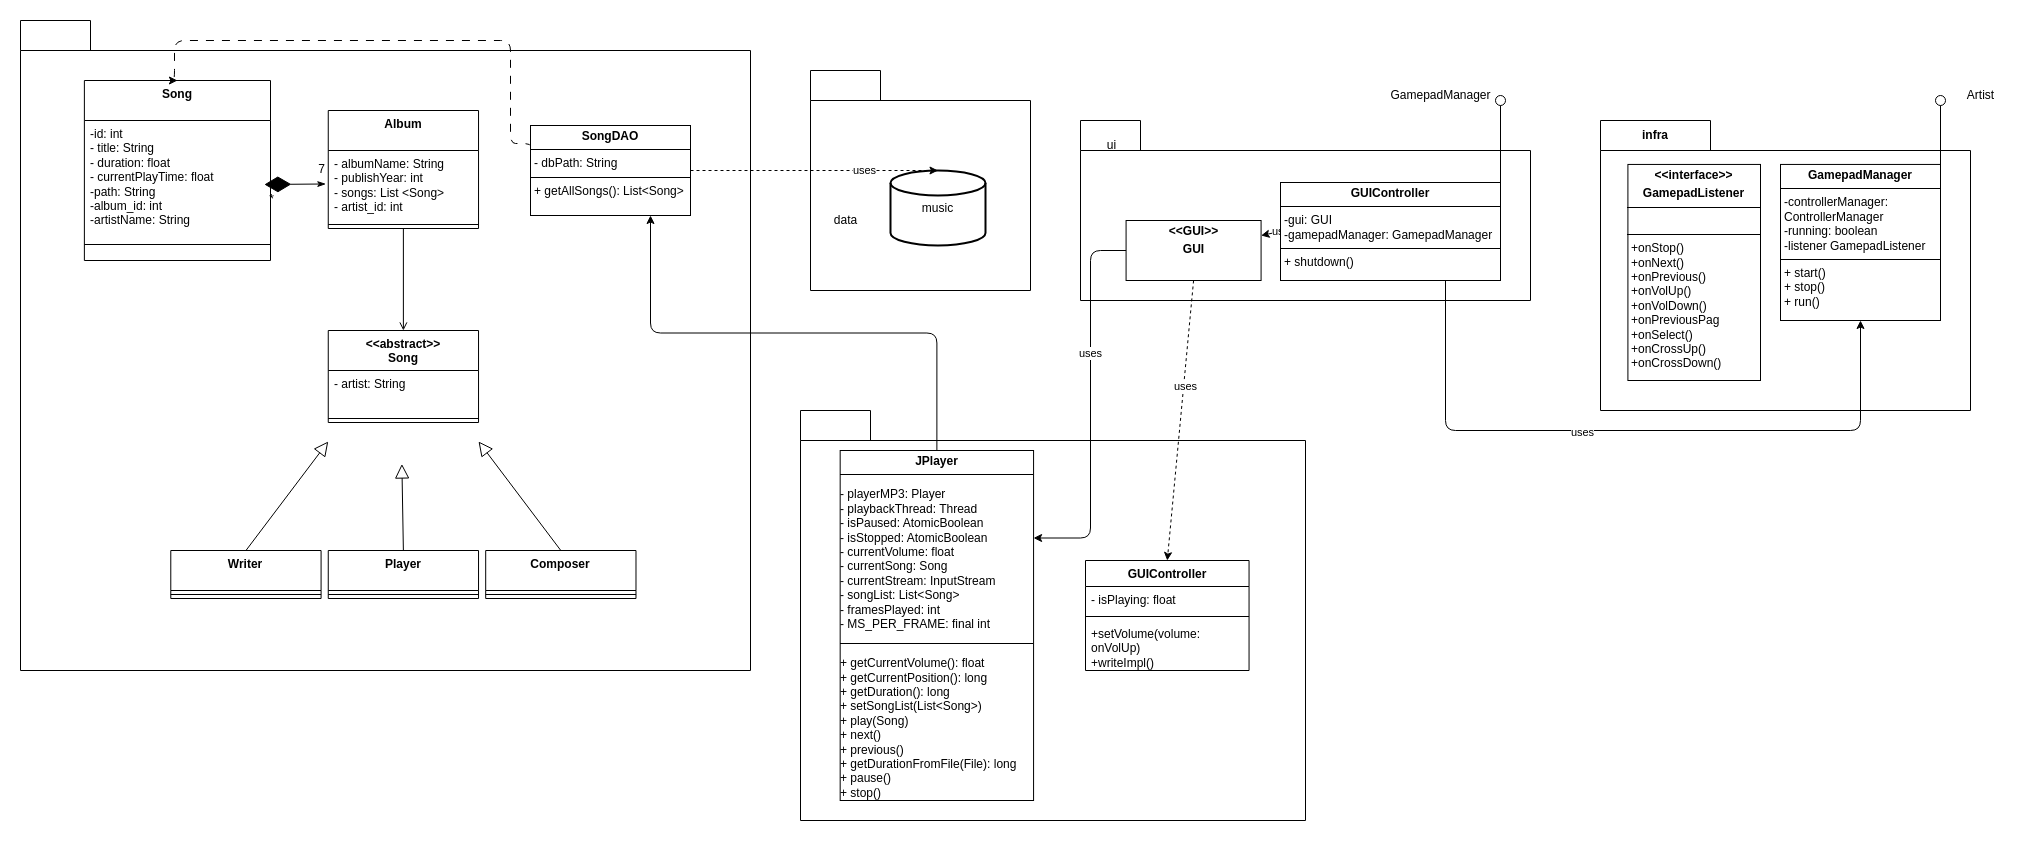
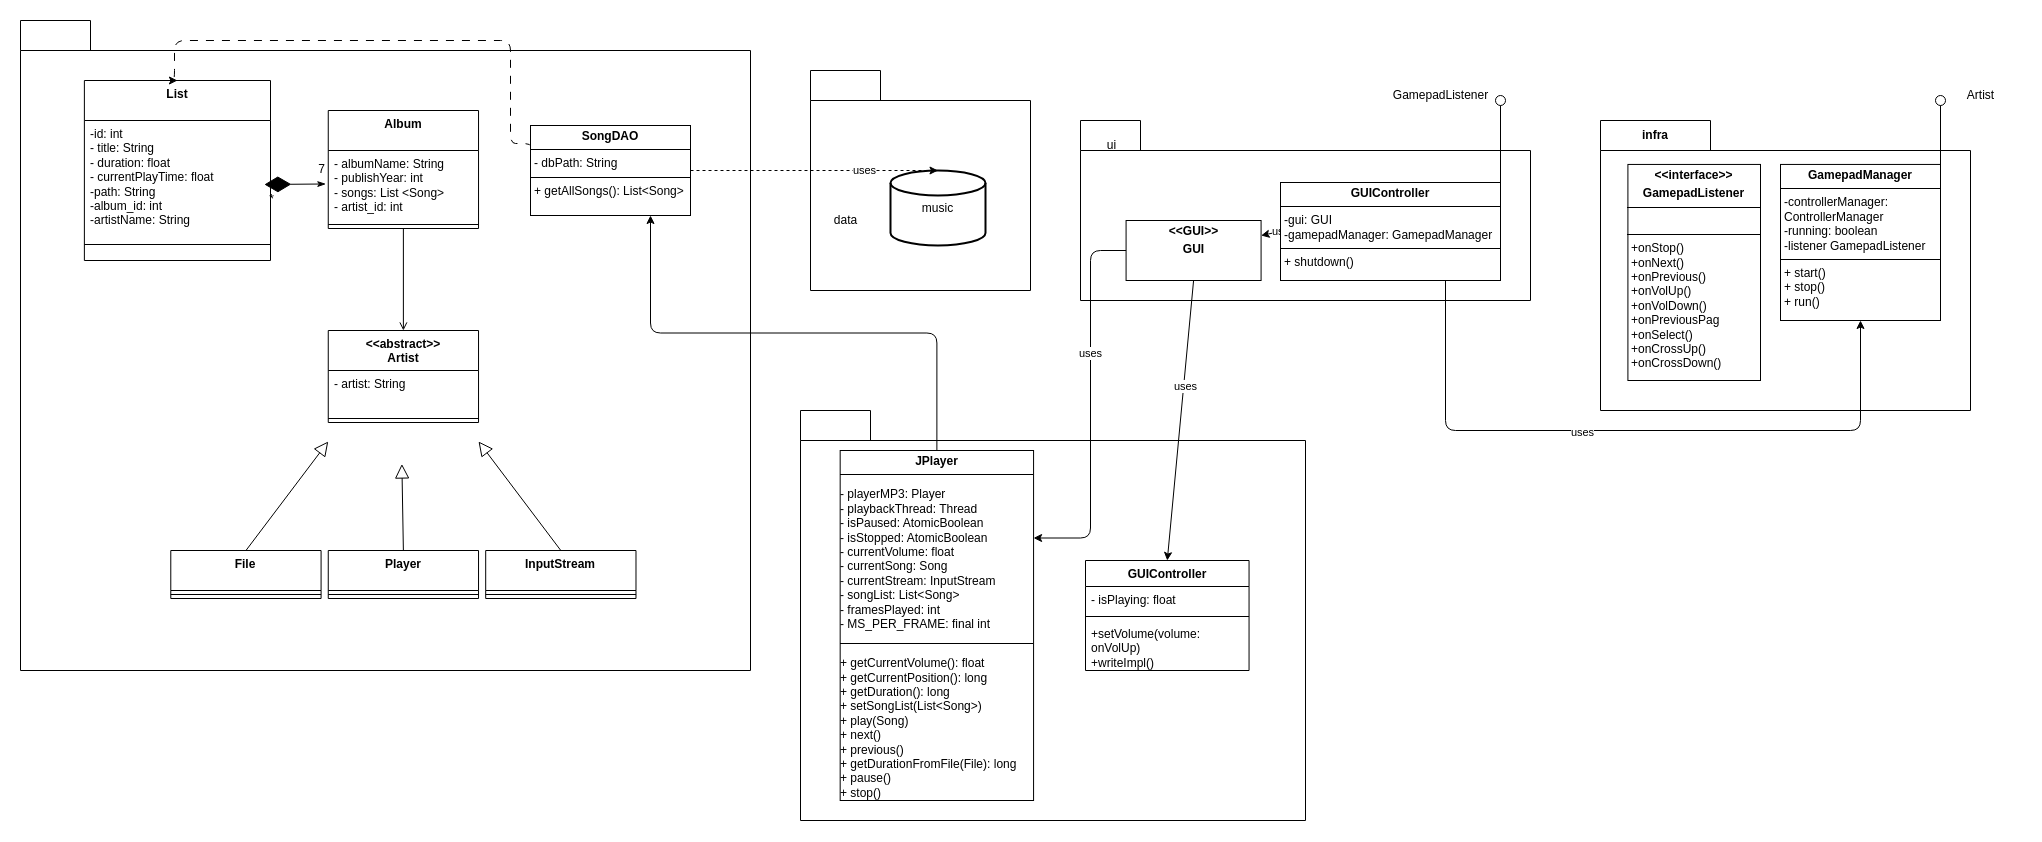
(178, 95) -> (178, 95)
(1441, 96) -> (1441, 96)
(404, 352) -> (404, 352)
(1176, 470) -> (1176, 470)
(246, 565) -> (246, 565)
(561, 565) -> (561, 565)
